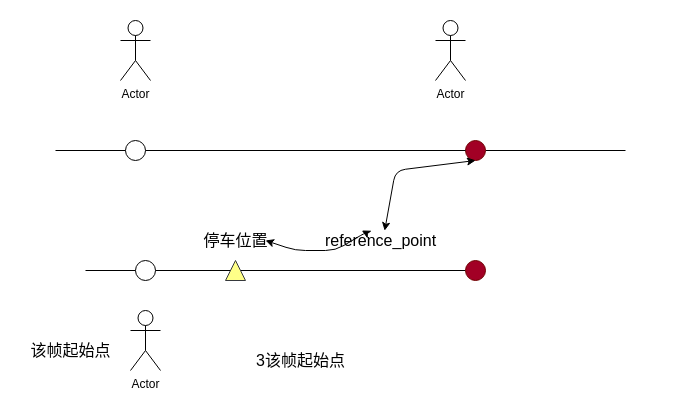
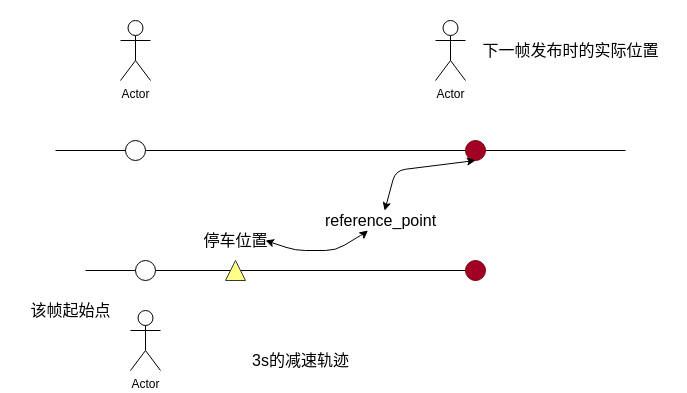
none -> (571, 51)
(381, 241) -> (381, 221)
(71, 351) -> (71, 311)
(301, 361) -> (301, 361)
